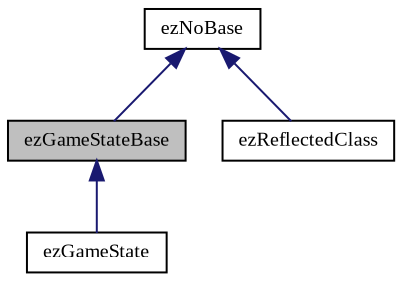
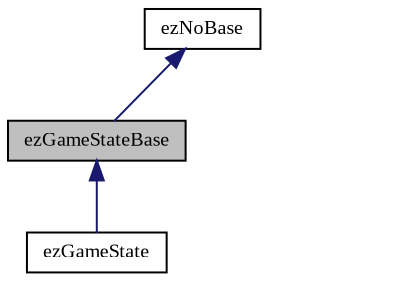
(308, 141) -> none
